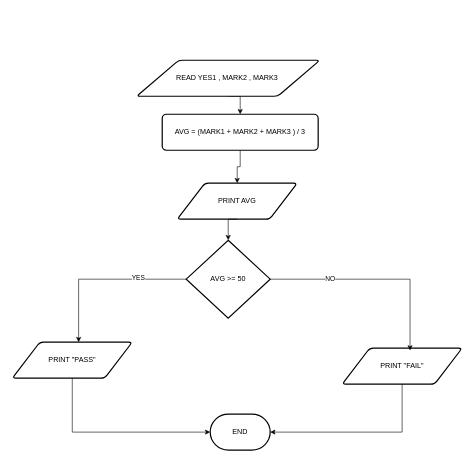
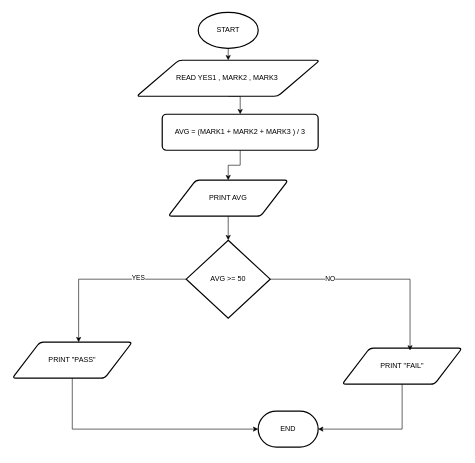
none -> (228, 30)
none -> (228, 53)
(237, 201) -> (228, 198)
(240, 432) -> (288, 429)
